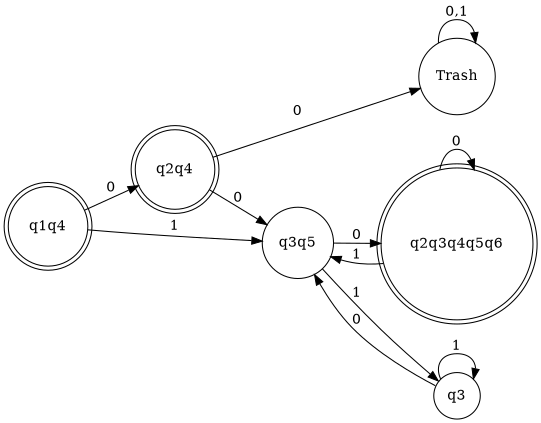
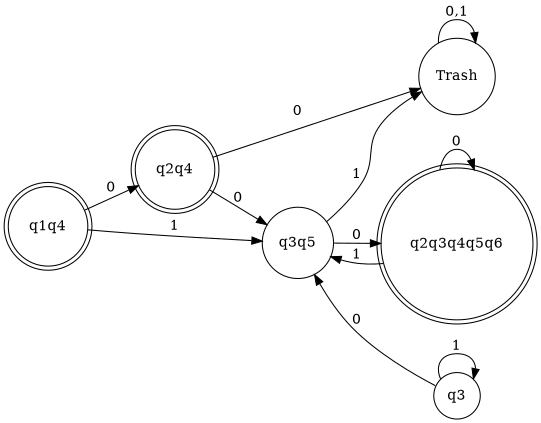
(375, 323) -> (370, 159)
